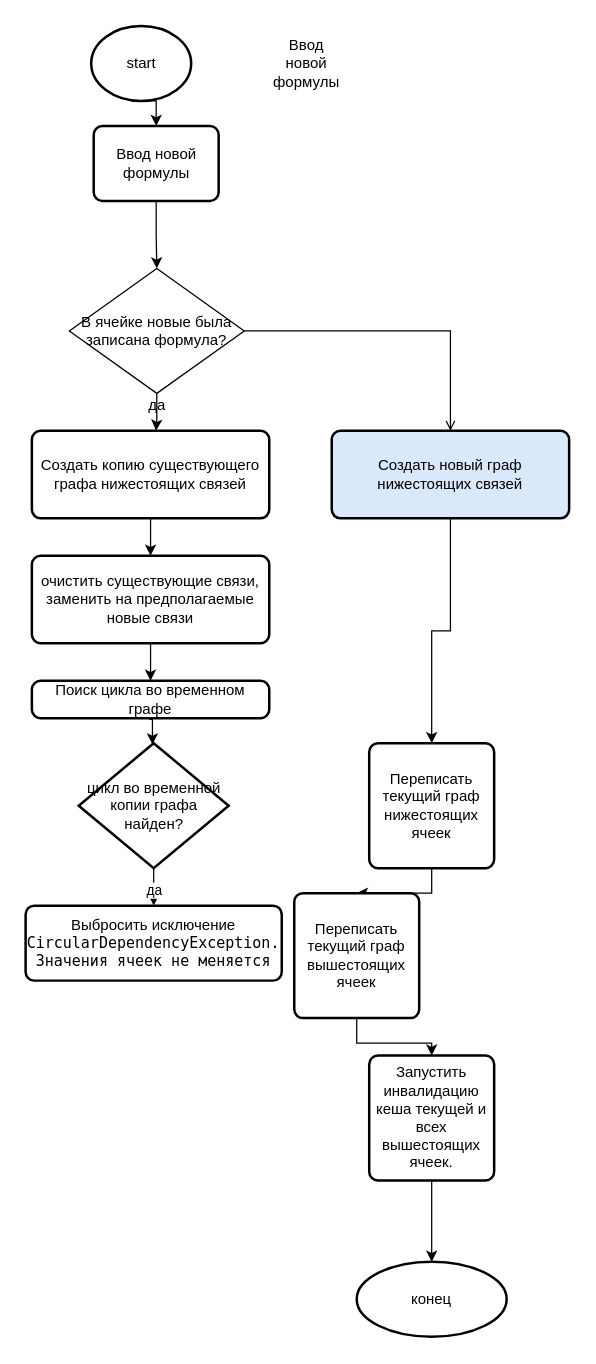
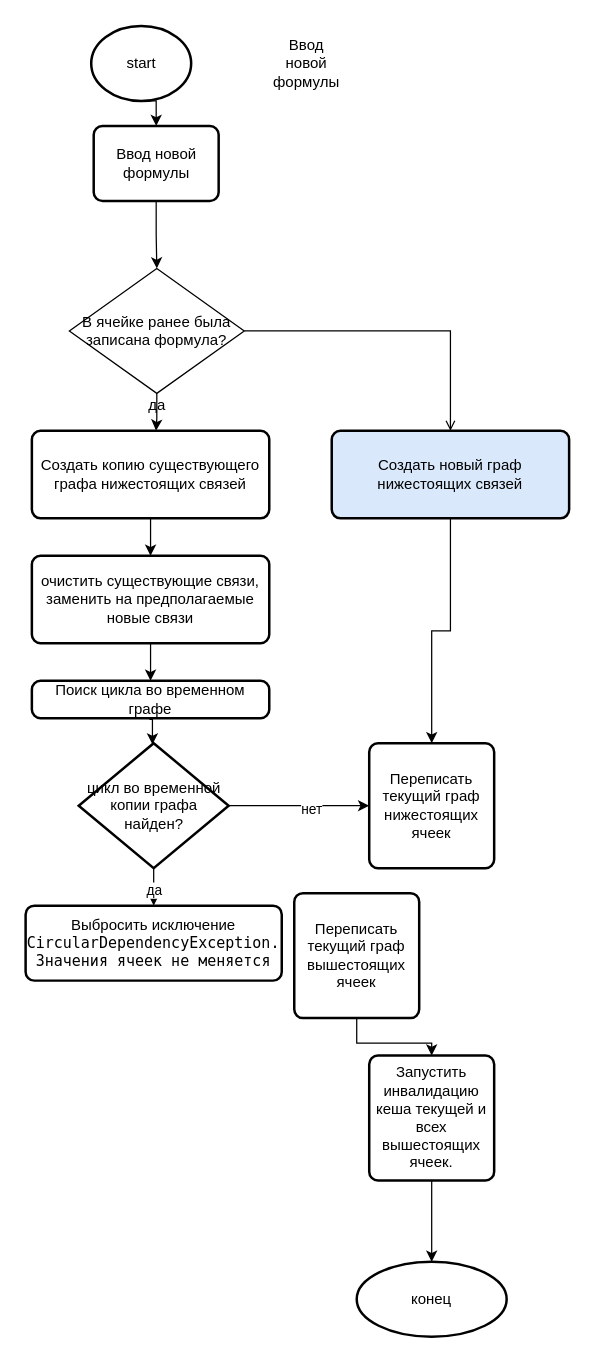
(157, 331) -> (157, 331)
none -> (295, 806)
(432, 890) -> none
